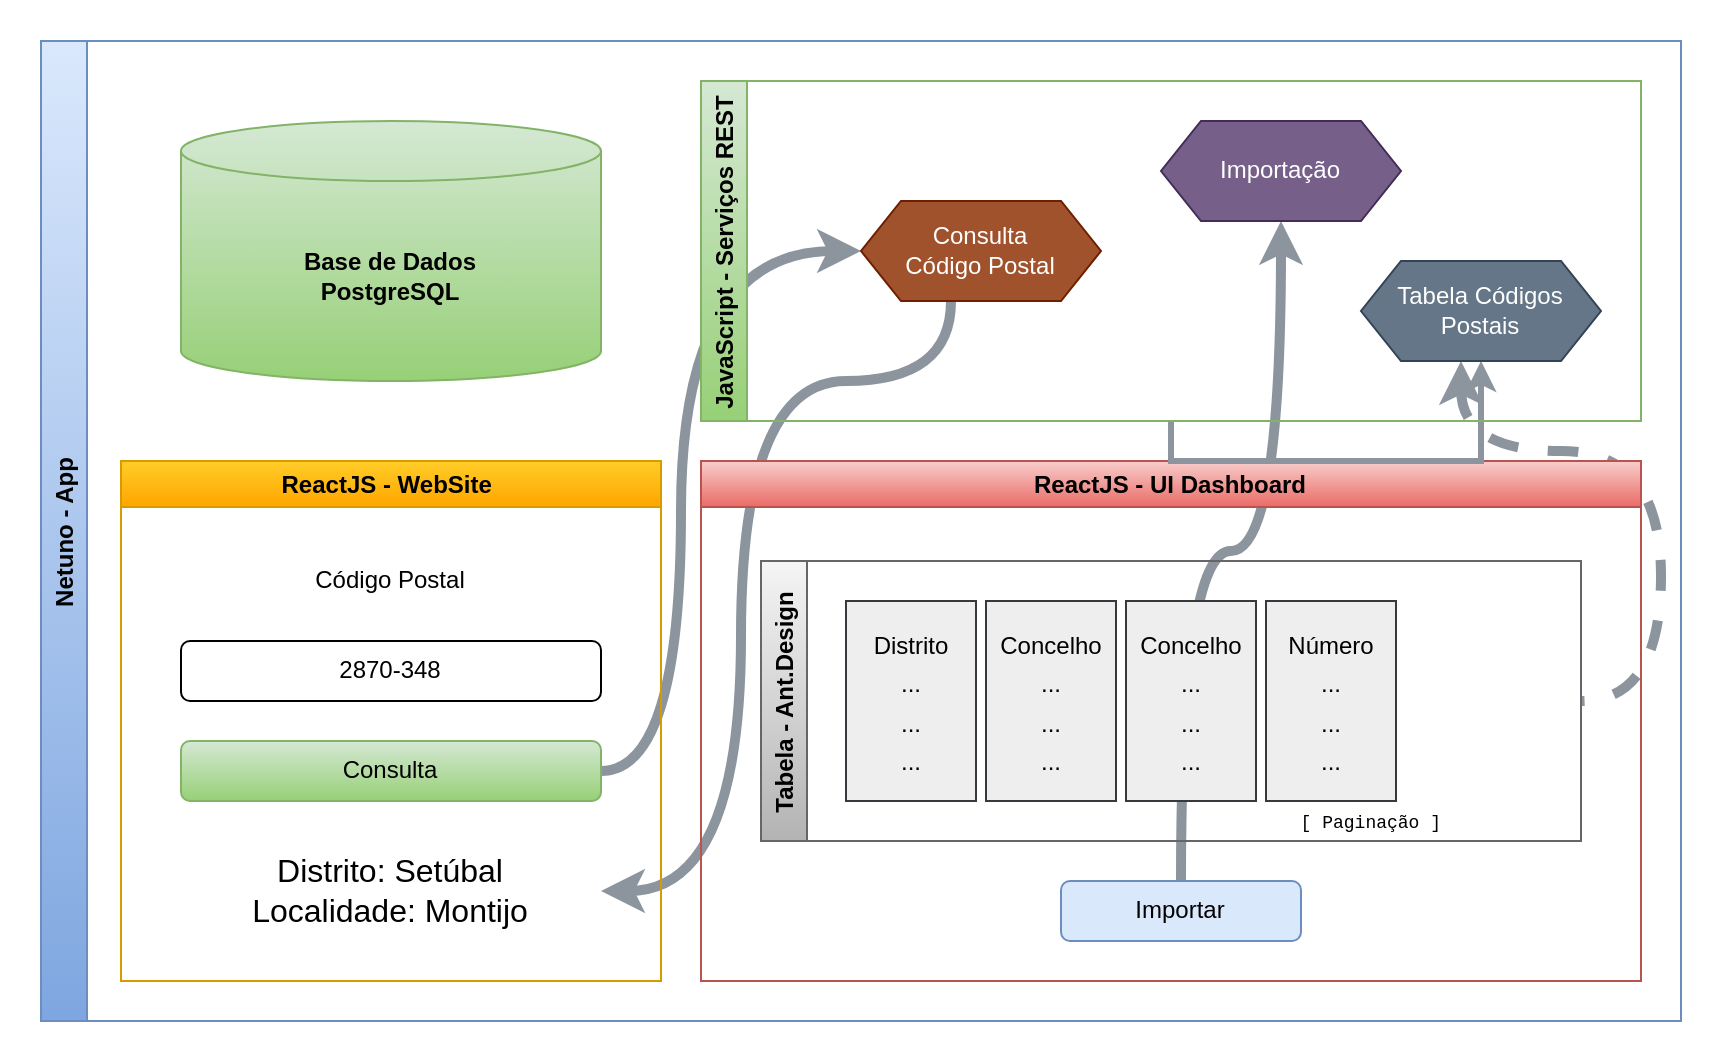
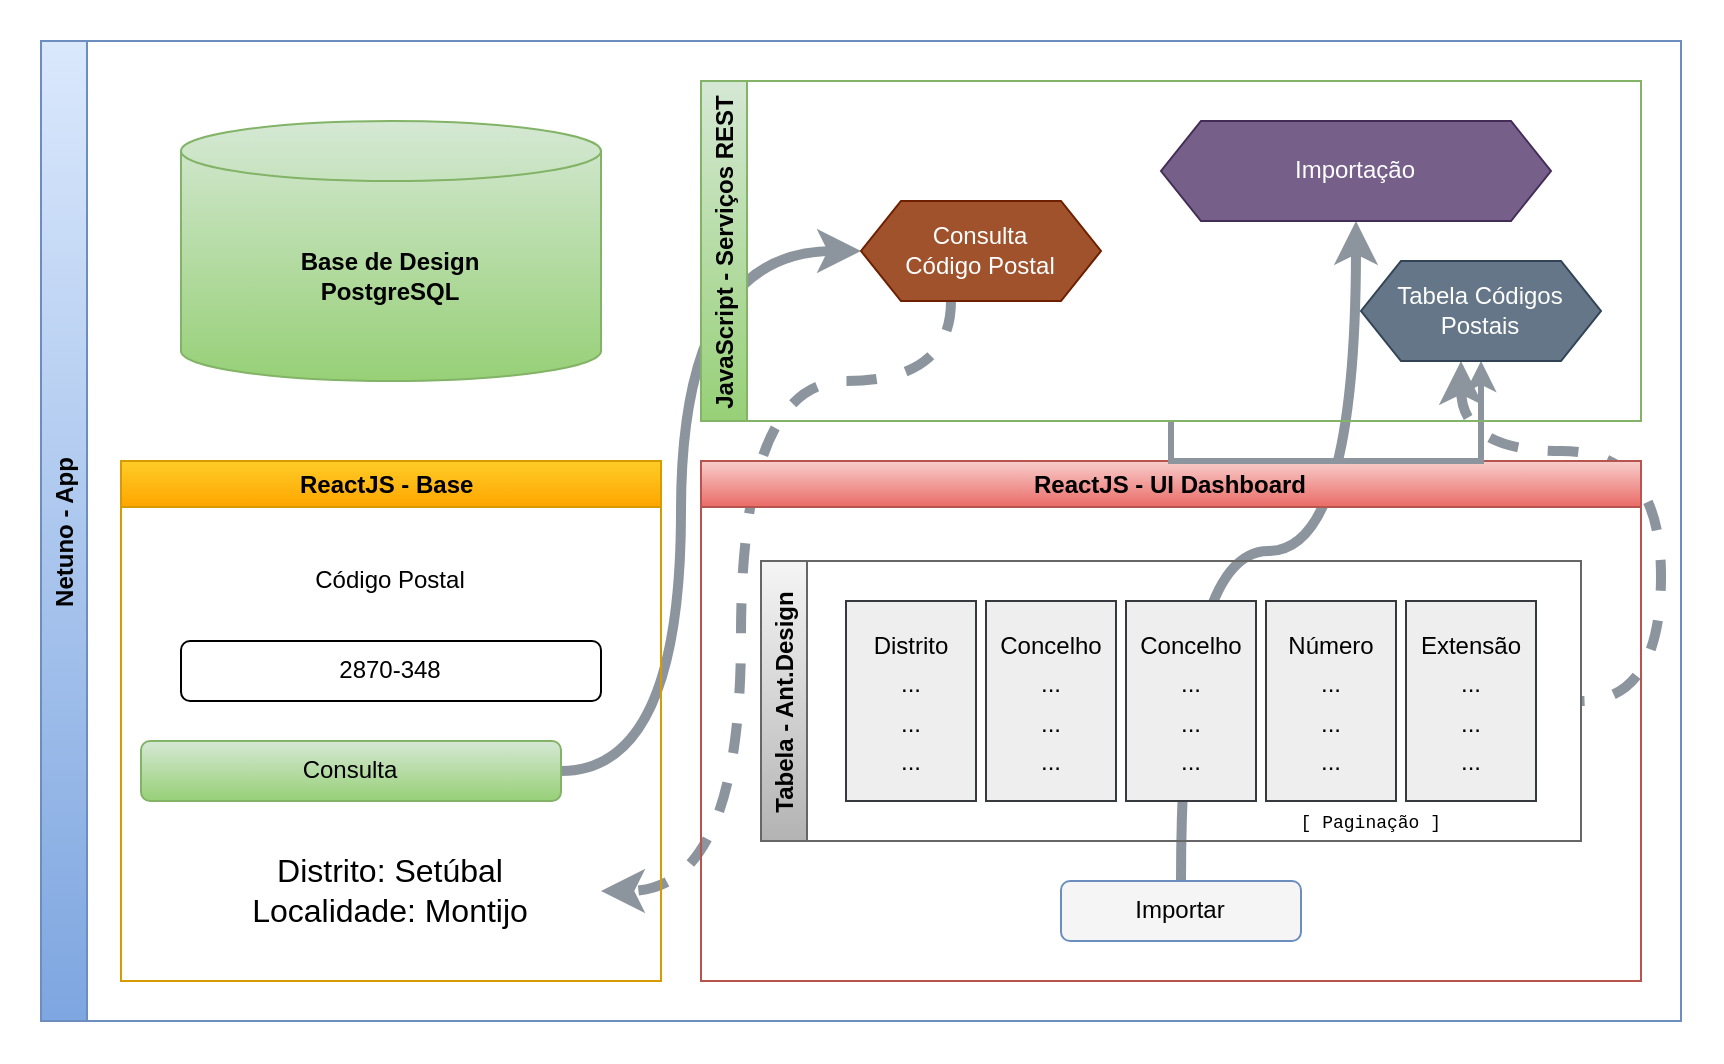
(1281, 171) -> (1356, 171)
(391, 277) -> (391, 277)
(940, 344) -> (940, 344)
(390, 485) -> (390, 485)
none -> (1471, 701)
(391, 771) -> (351, 771)
(1181, 911) -> (1181, 911)
